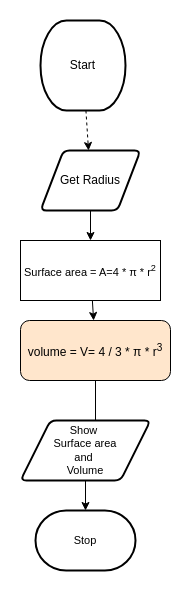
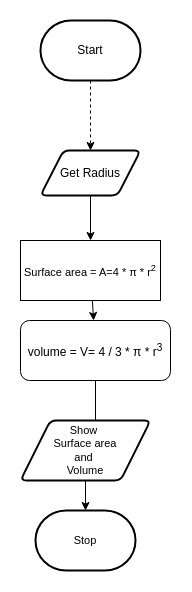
(83, 66) -> (91, 51)
(91, 181) -> (91, 173)
(96, 351) -> (96, 351)
